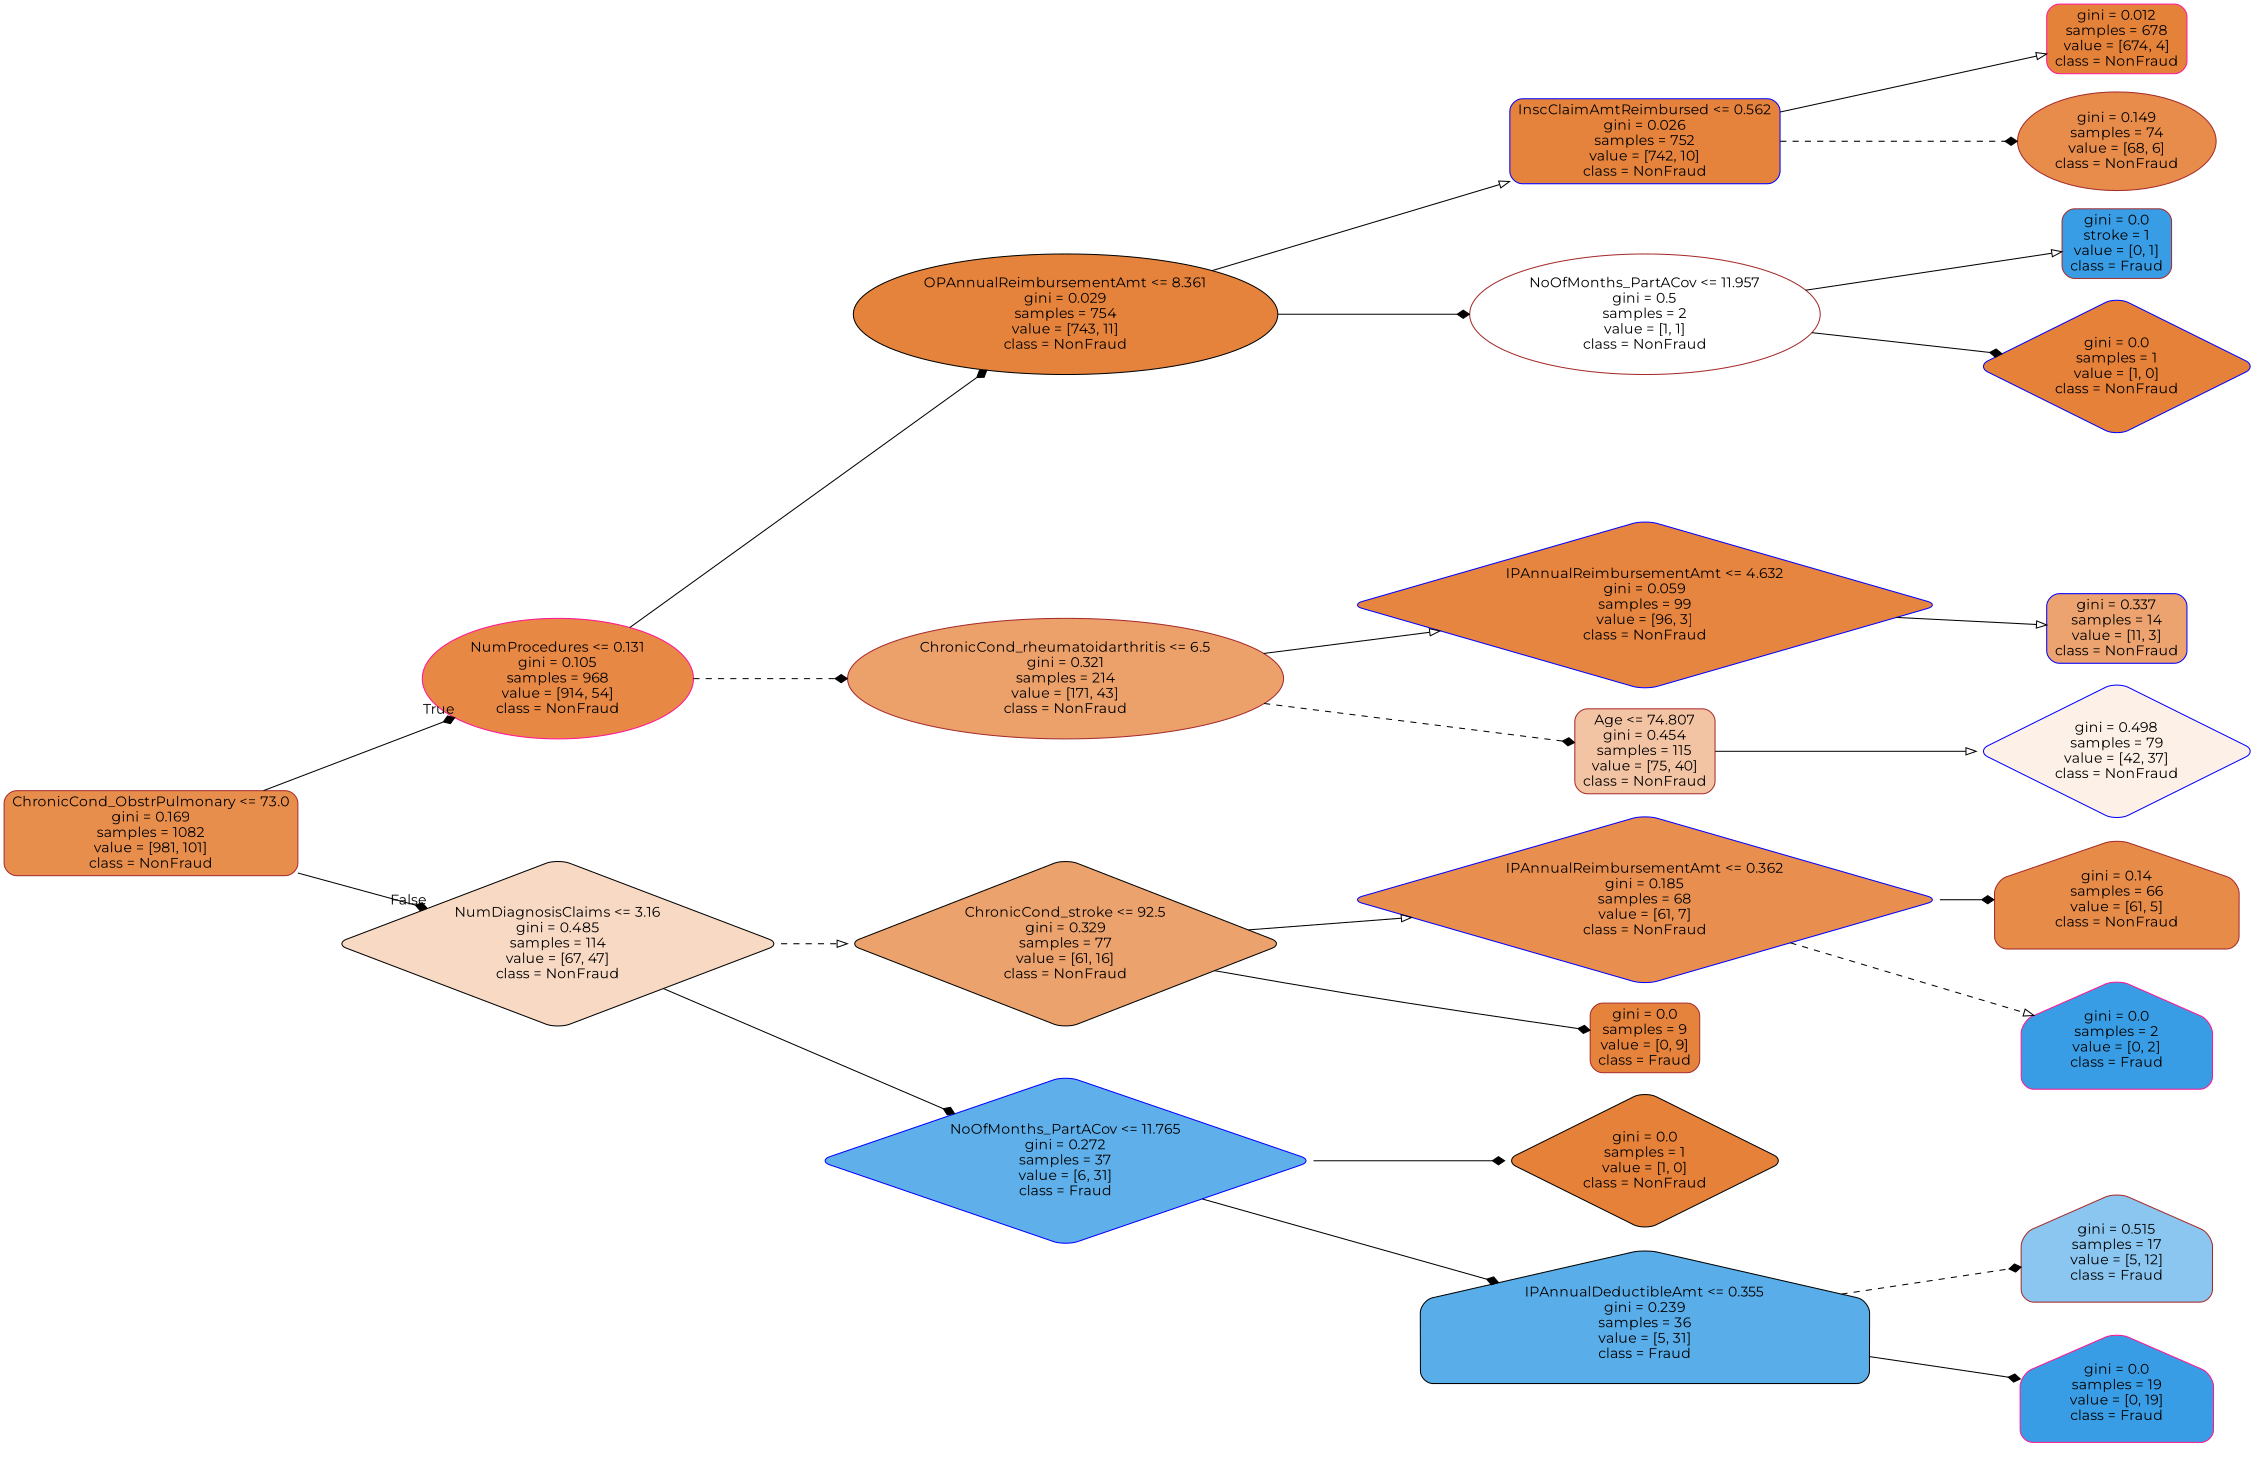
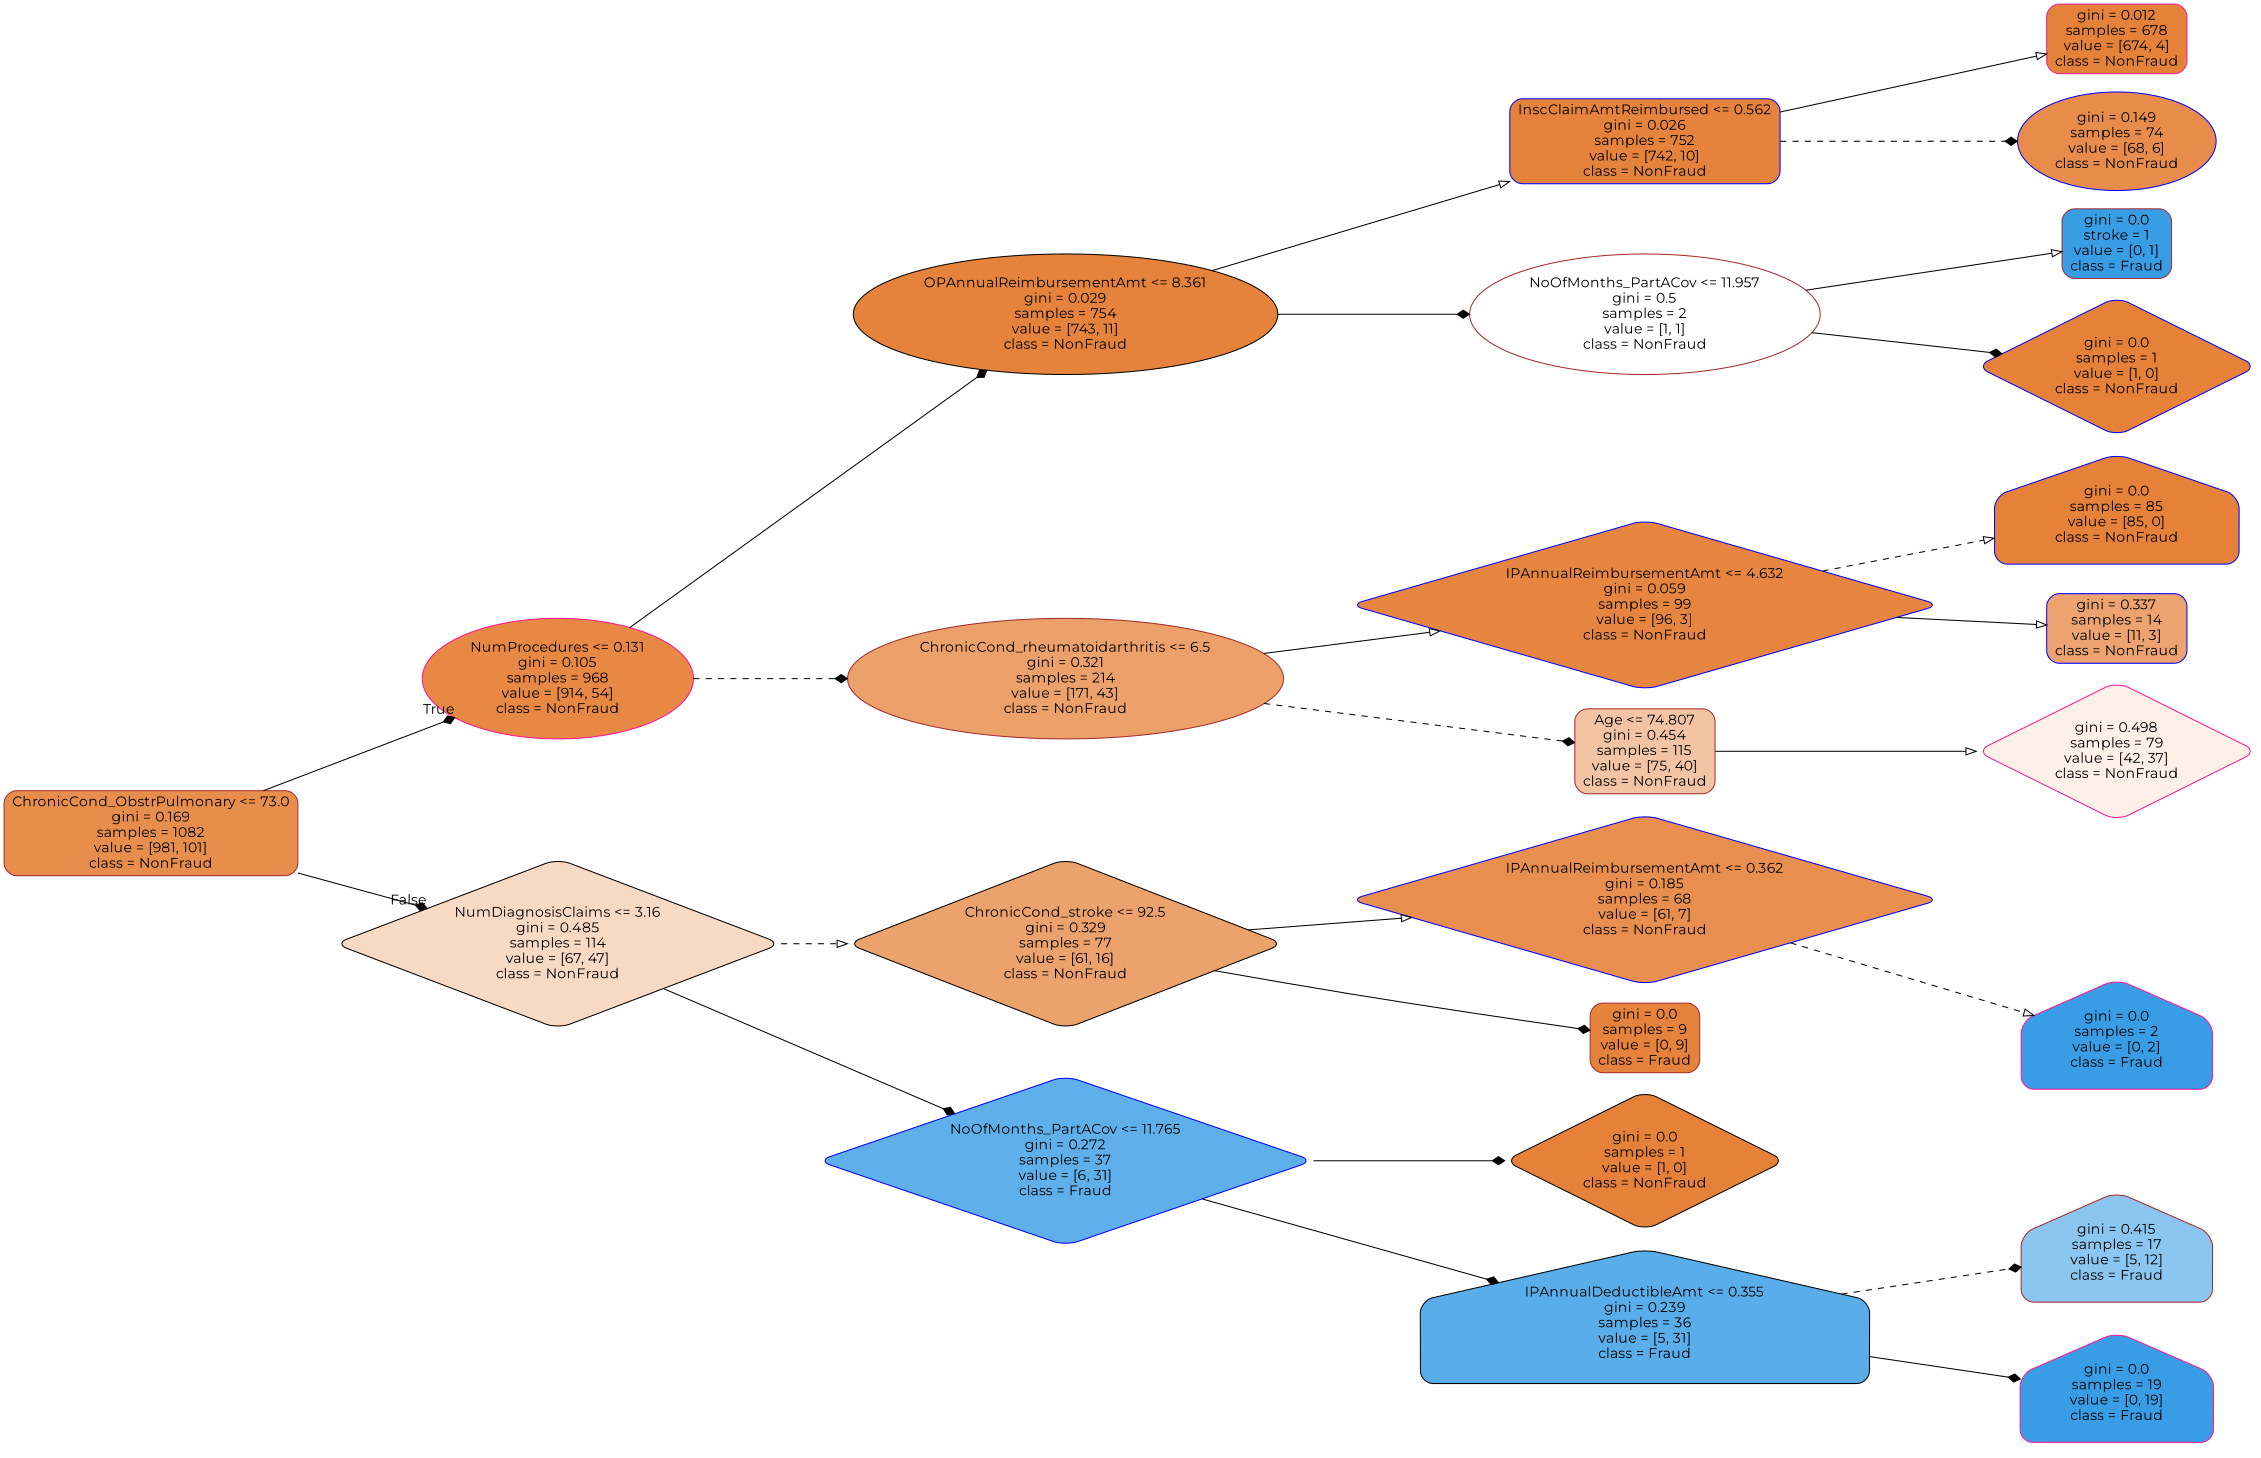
(2117, 141) -> (2117, 141)
none -> (2117, 515)
(2117, 751) -> (2117, 751)
(2117, 900) -> none
(2117, 1253) -> (2117, 1253)
